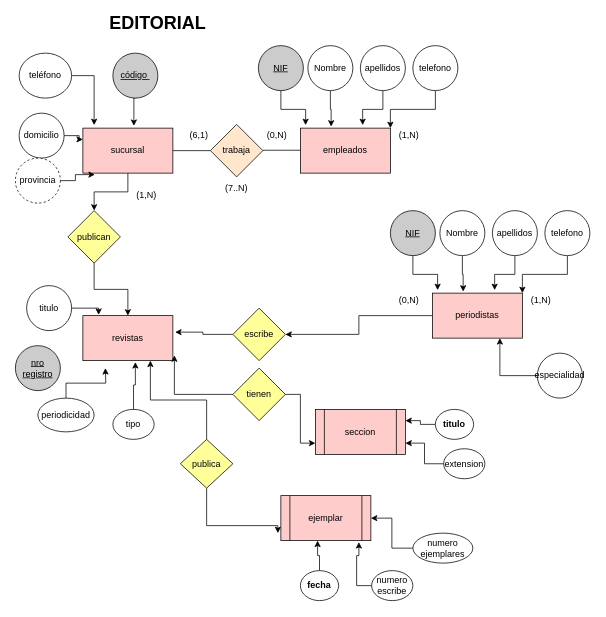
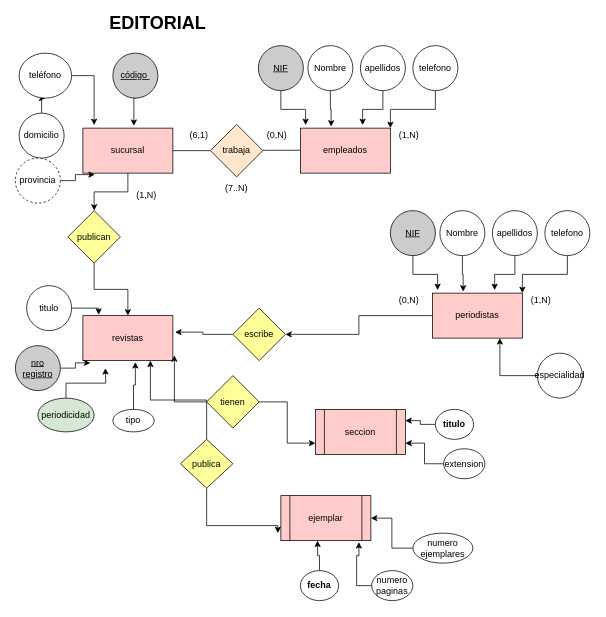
(73, 135) -> (42, 105)
none -> (76, 363)
(259, 394) -> (233, 402)
(66, 415) -> (66, 415)
(134, 424) -> (134, 420)
(392, 585) -> (392, 585)
